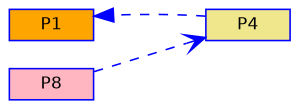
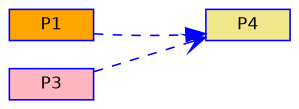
(160, 14) -> (140, 35)
(51, 84) -> (51, 84)
